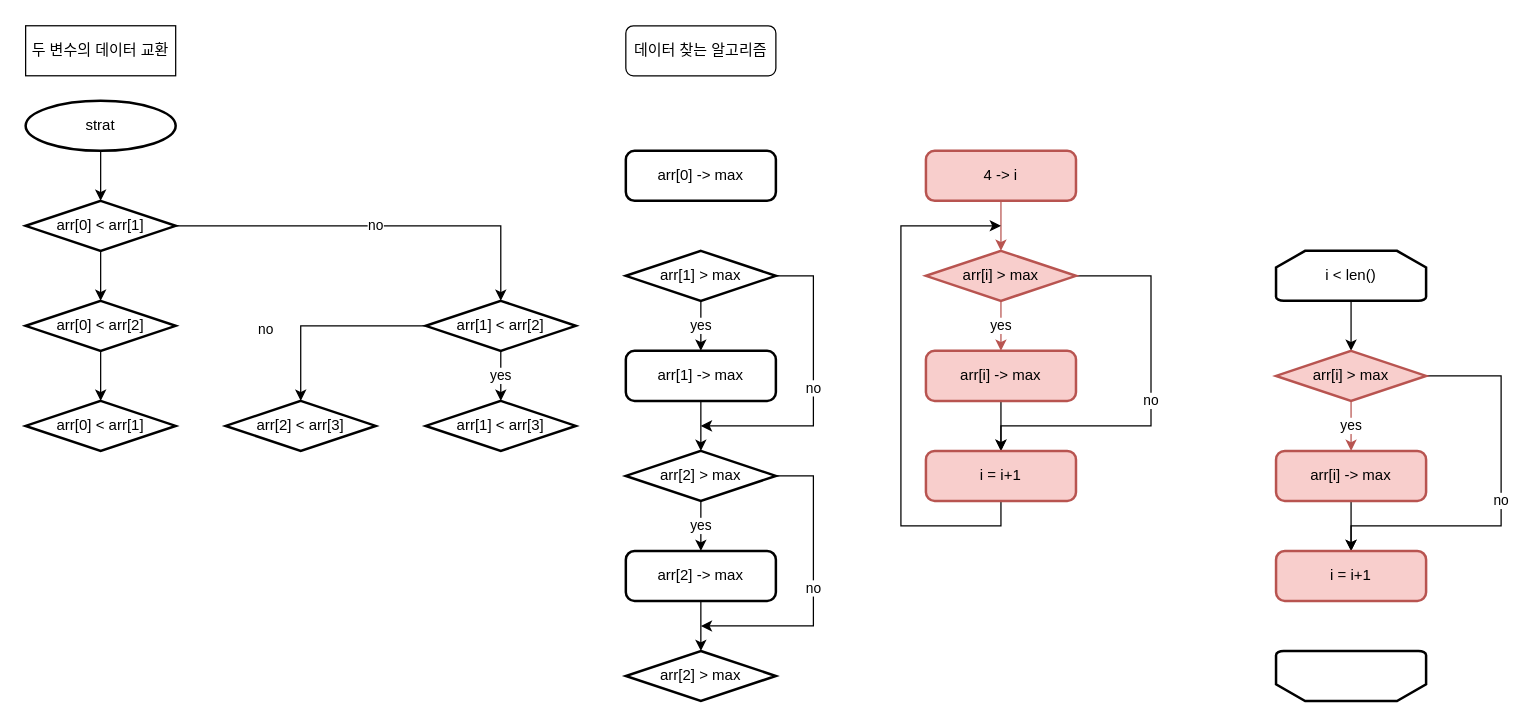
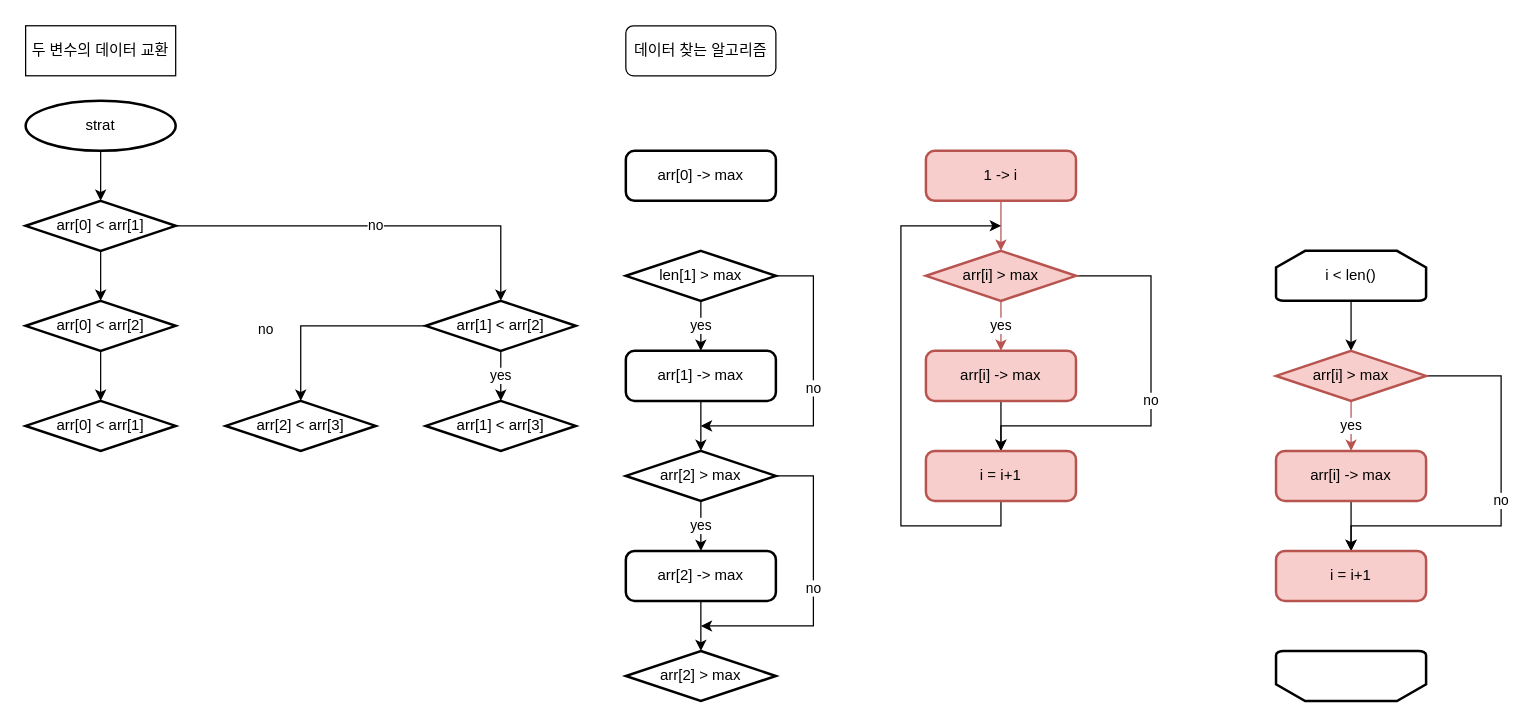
(1001, 176) -> (1001, 176)
(701, 276) -> (701, 276)
